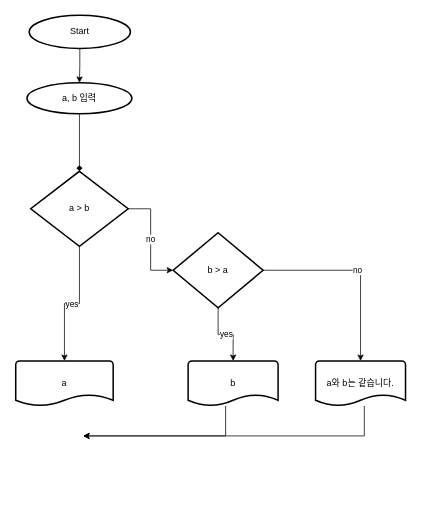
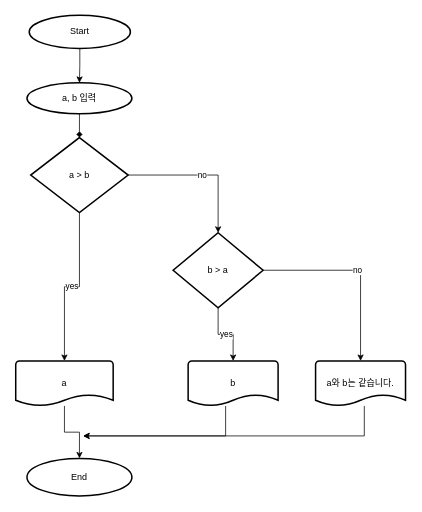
(79, 209) -> (79, 175)
none -> (64, 420)
none -> (79, 477)
